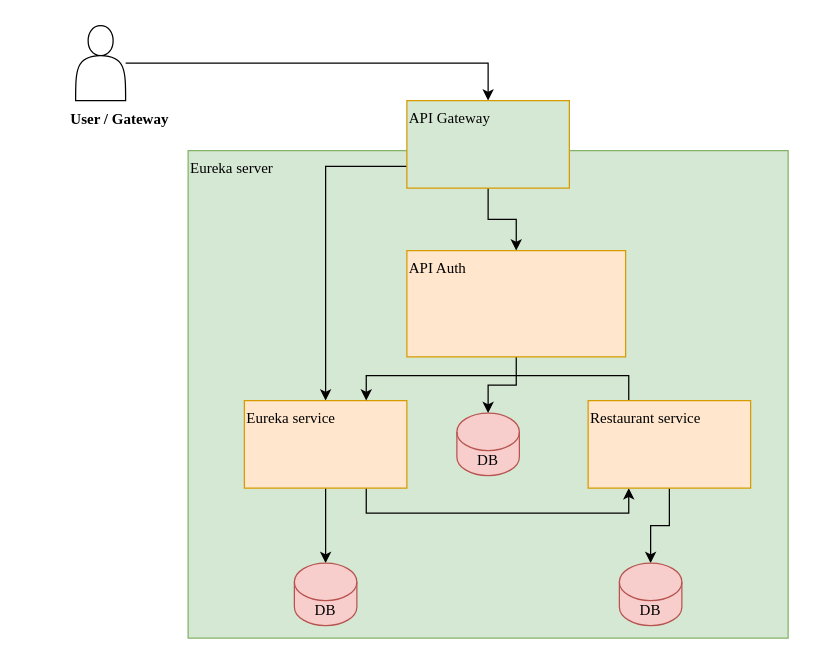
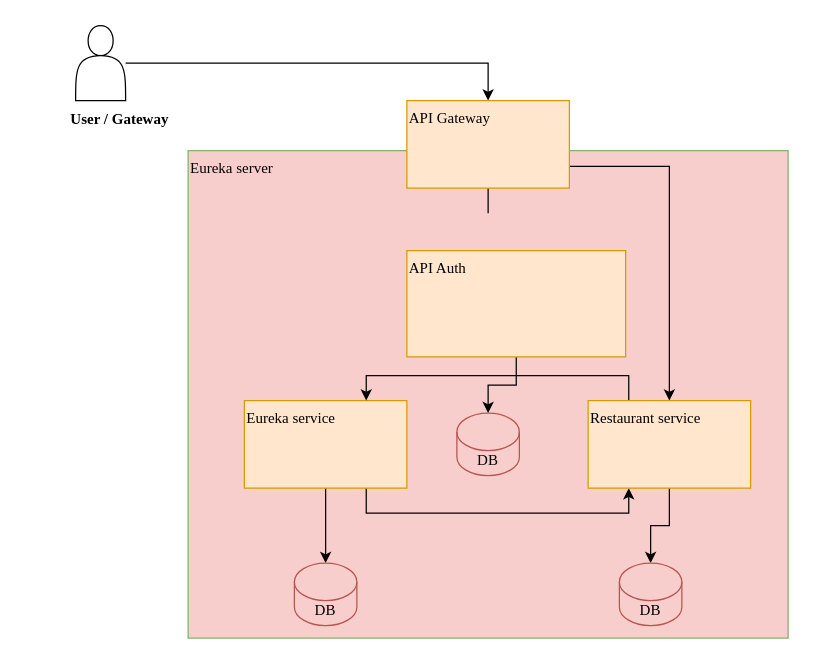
(488, 144) -> (488, 144)
(509, 219) -> (488, 213)
none -> (669, 229)
(326, 238) -> none
(488, 394) -> (488, 394)
